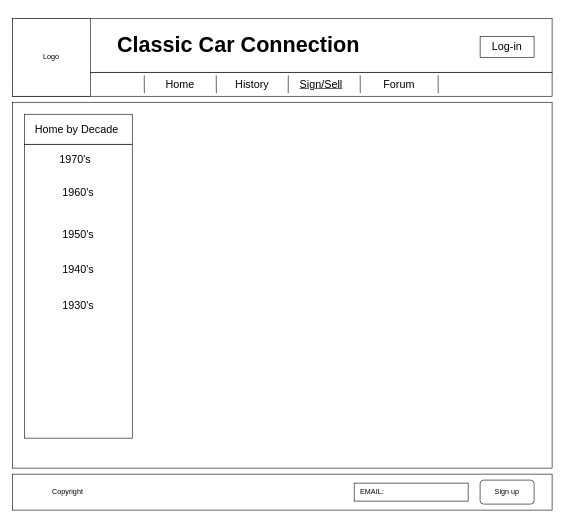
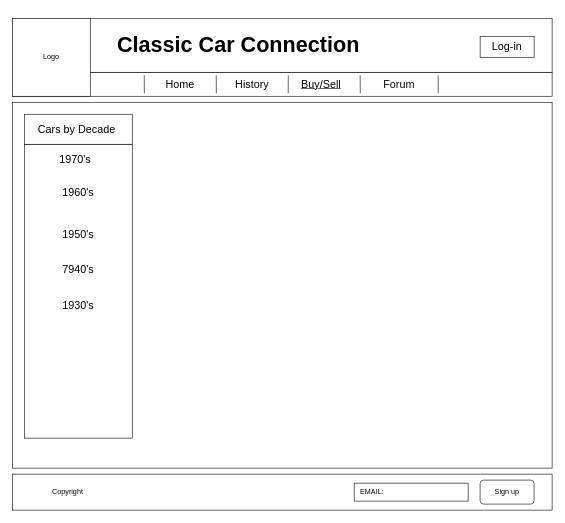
(321, 84) -> (321, 84)
(77, 129) -> (77, 129)
(78, 270) -> (78, 270)
